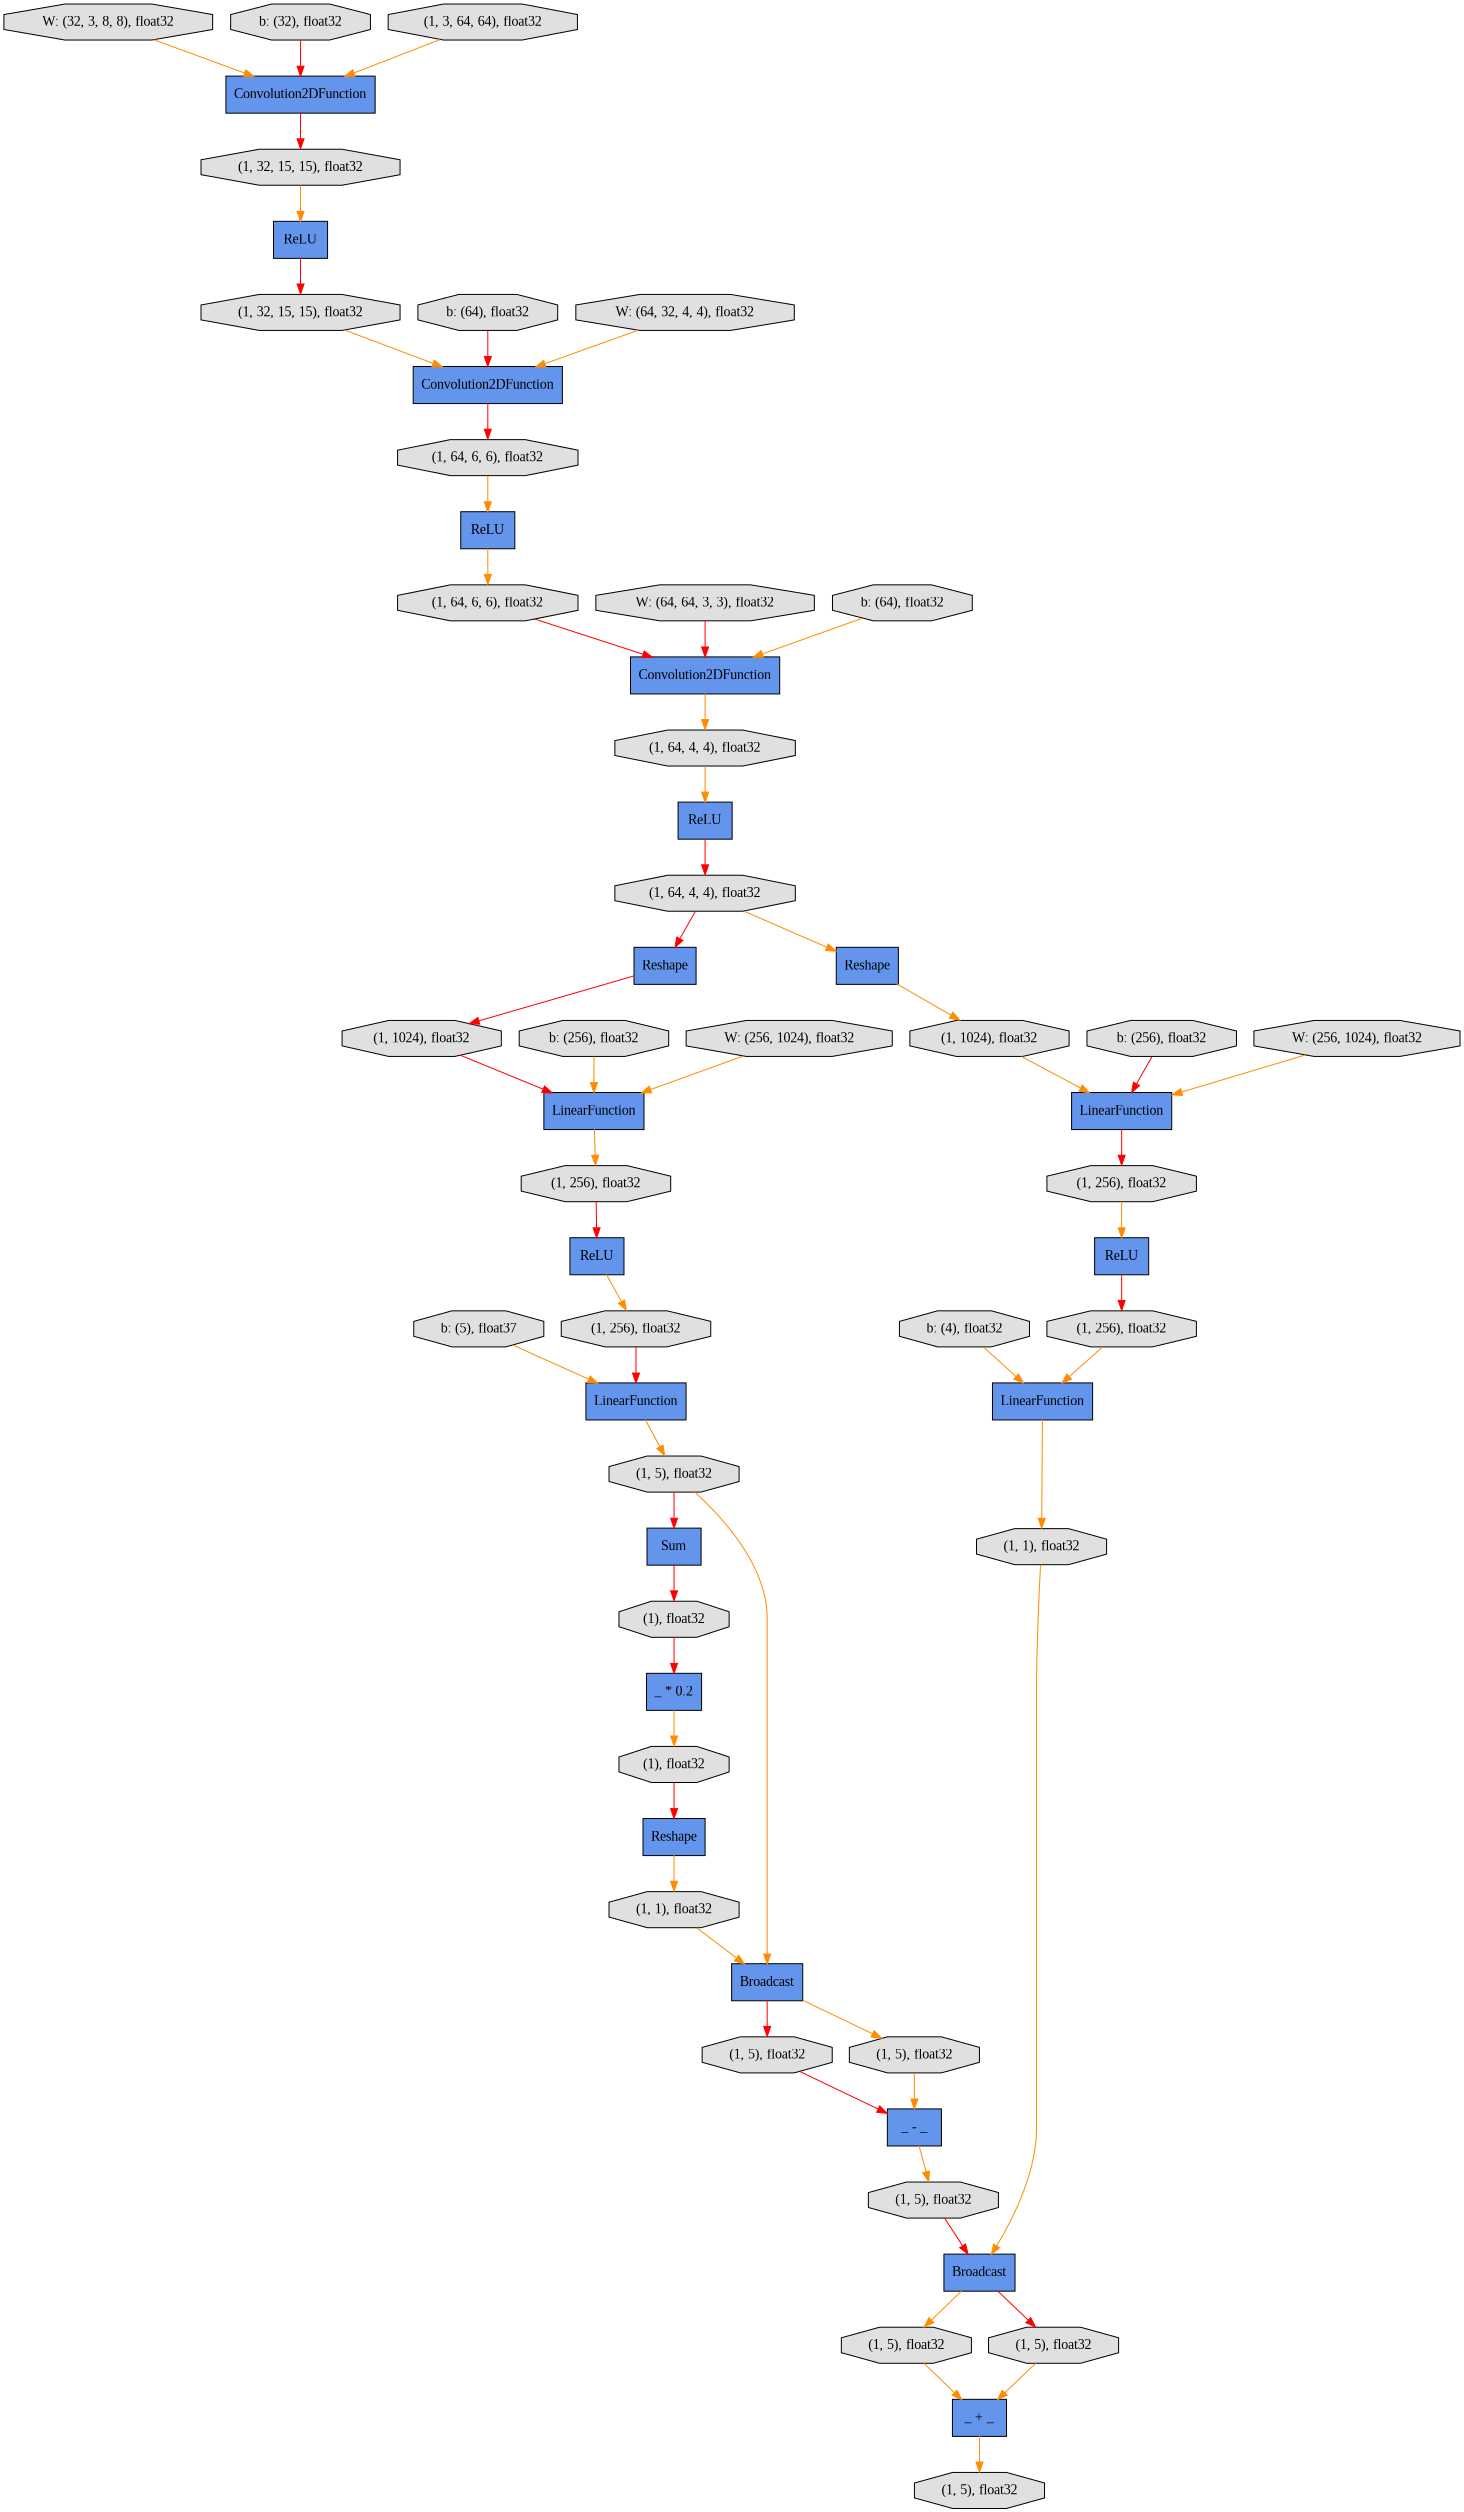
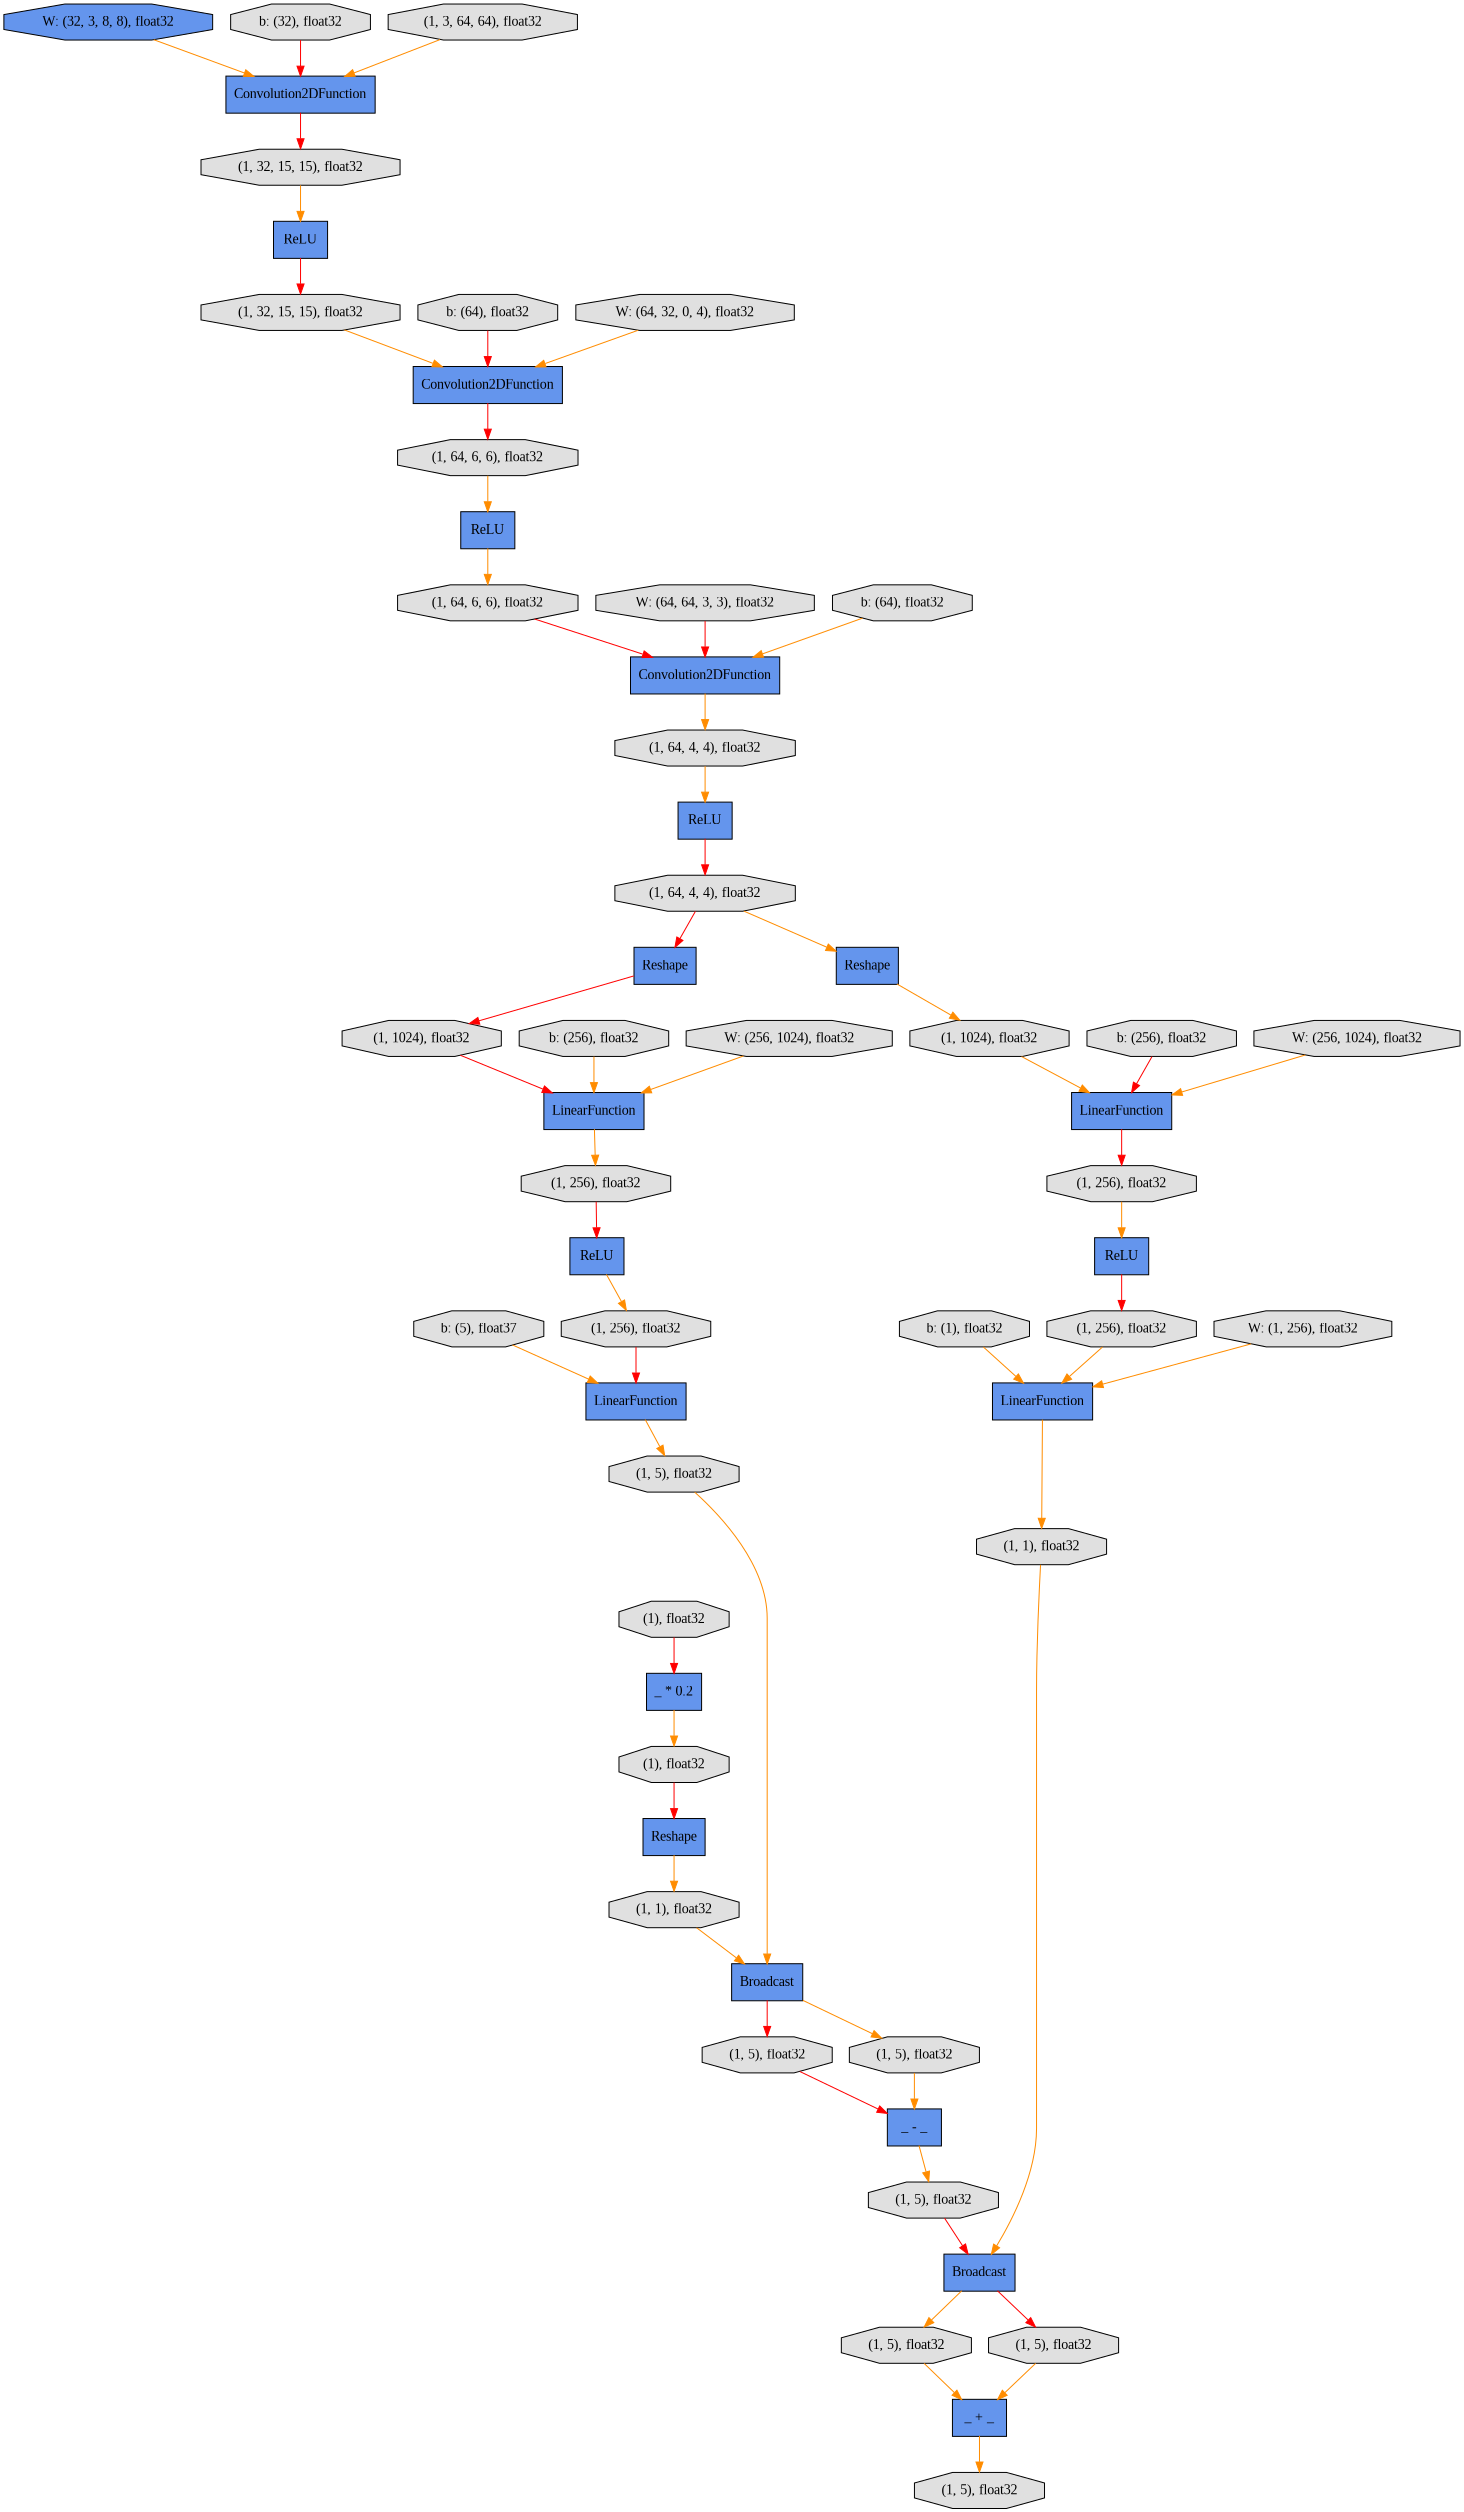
(108, 22) -> (108, 22)
(685, 312) -> (685, 312)
(964, 1329) -> (964, 1329)
none -> (1303, 1329)
(674, 1547) -> none
